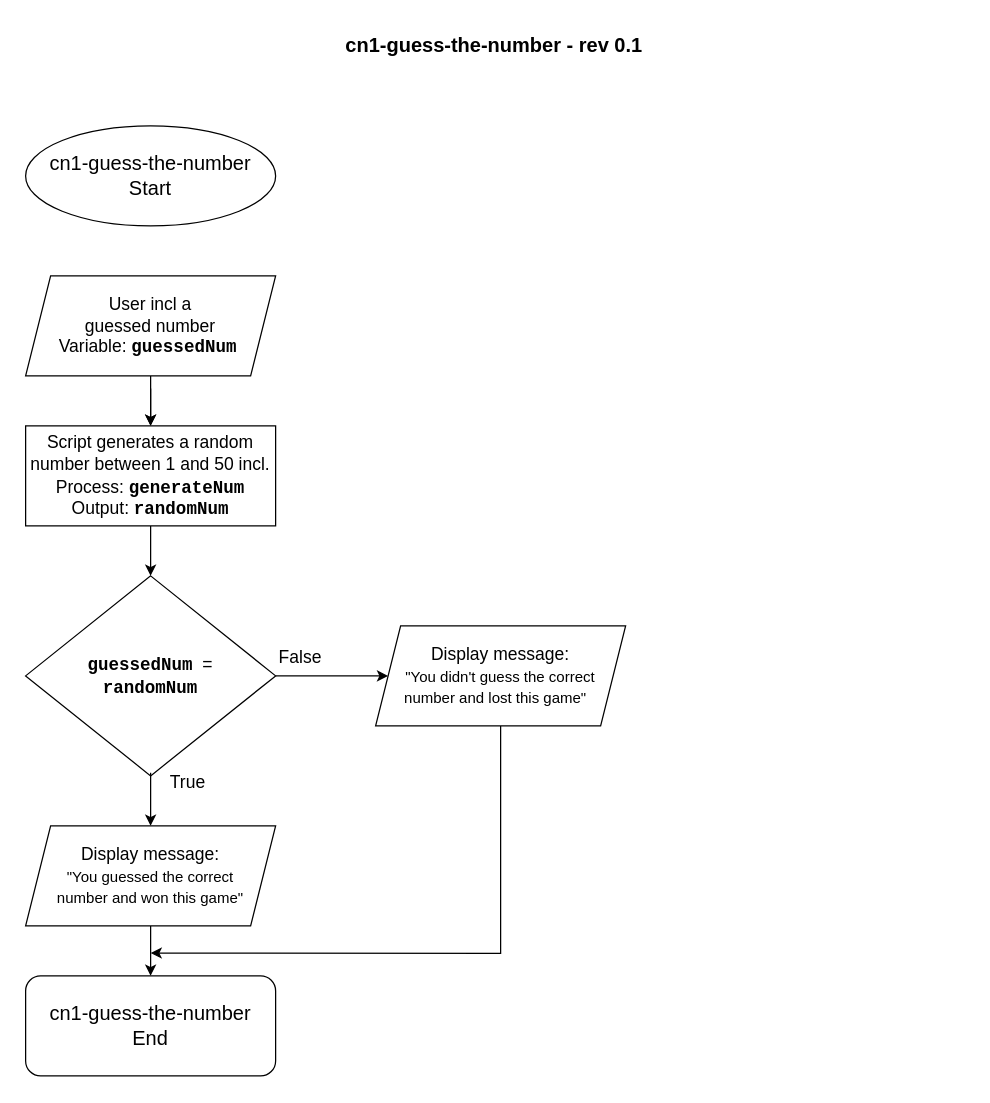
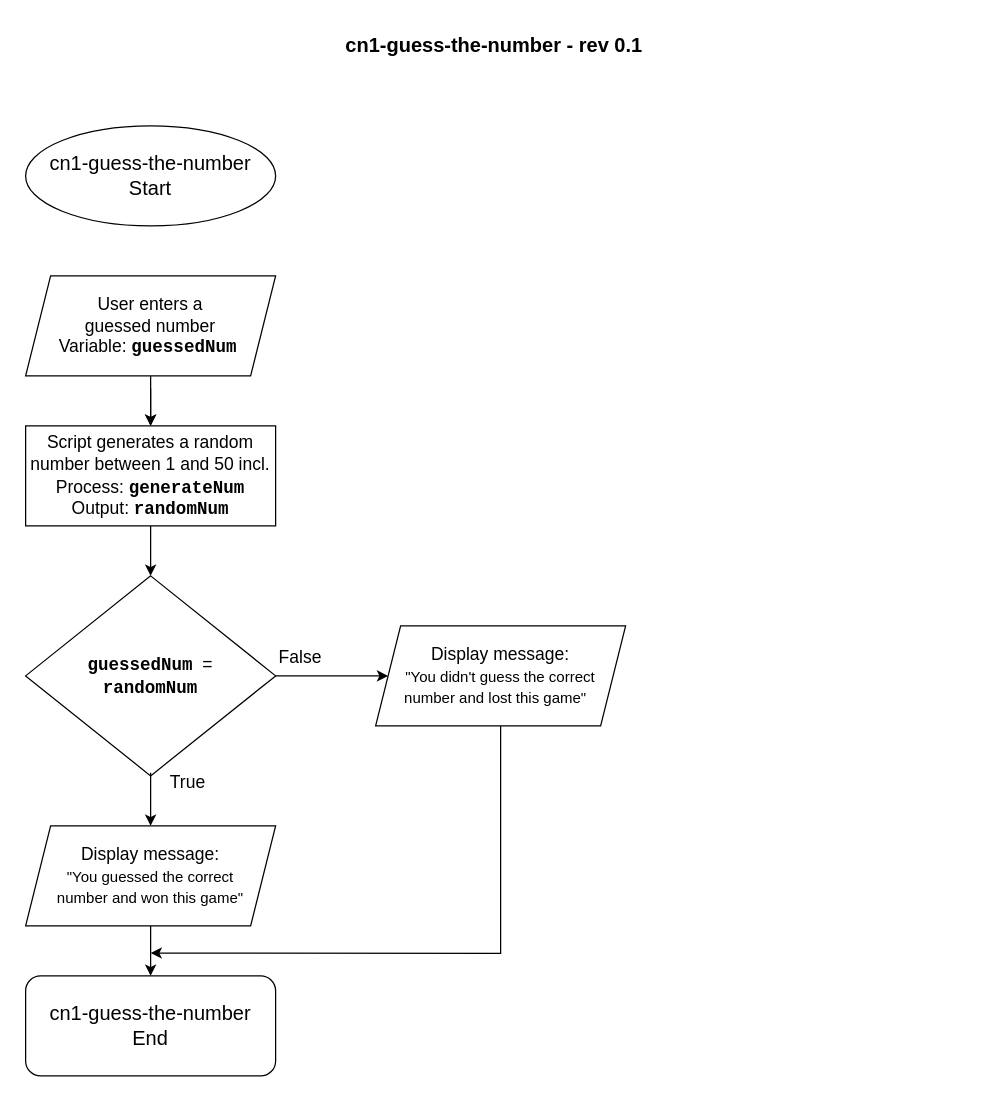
(151, 326) -> (151, 326)
